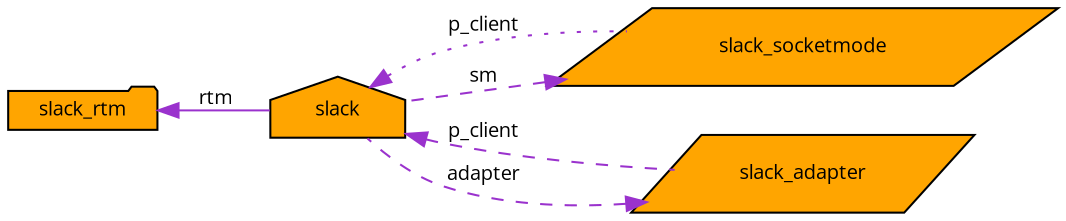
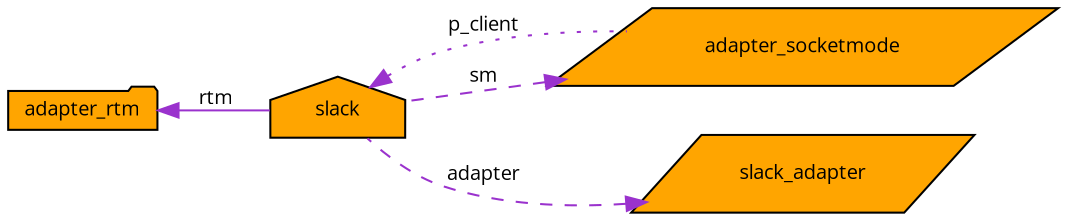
(803, 47) -> (803, 47)
(83, 110) -> (83, 110)
(550, 159) -> none
